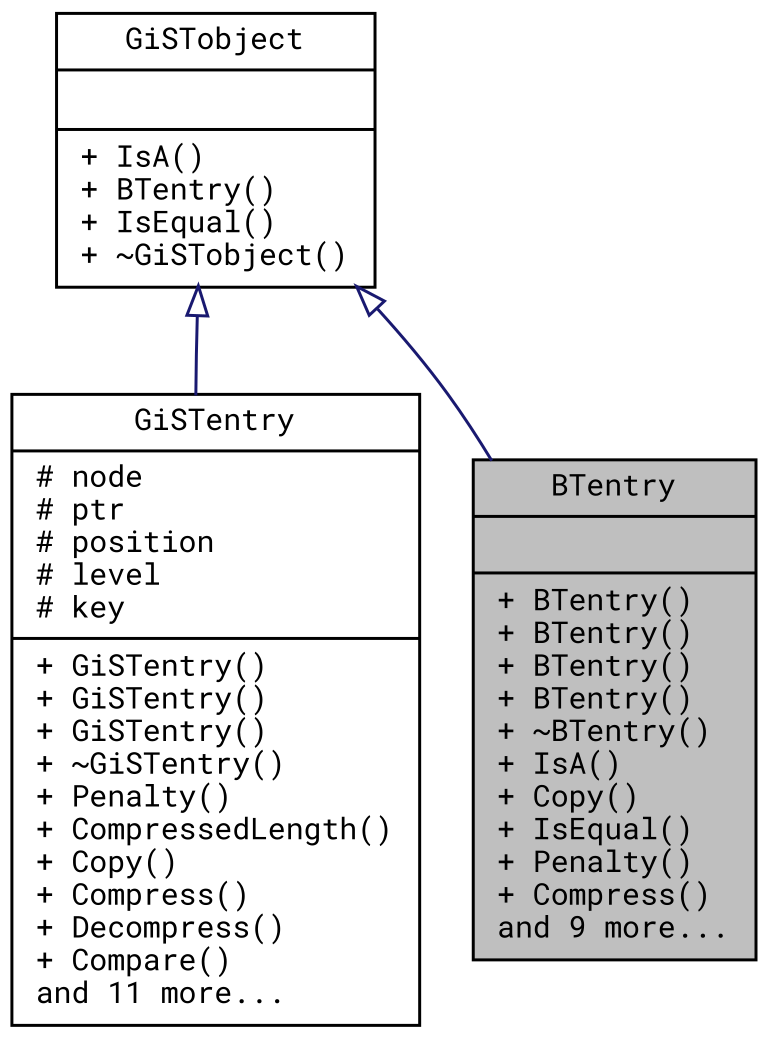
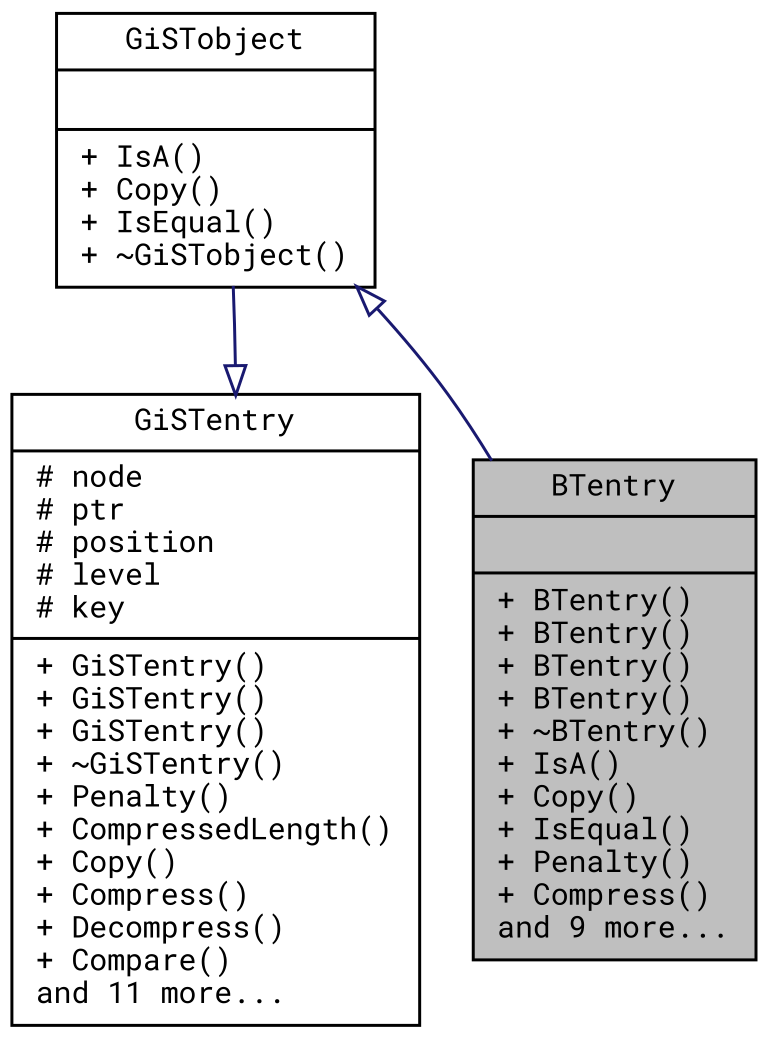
(180, 190) -> (153, 190)
(196, 356) -> (235, 325)
